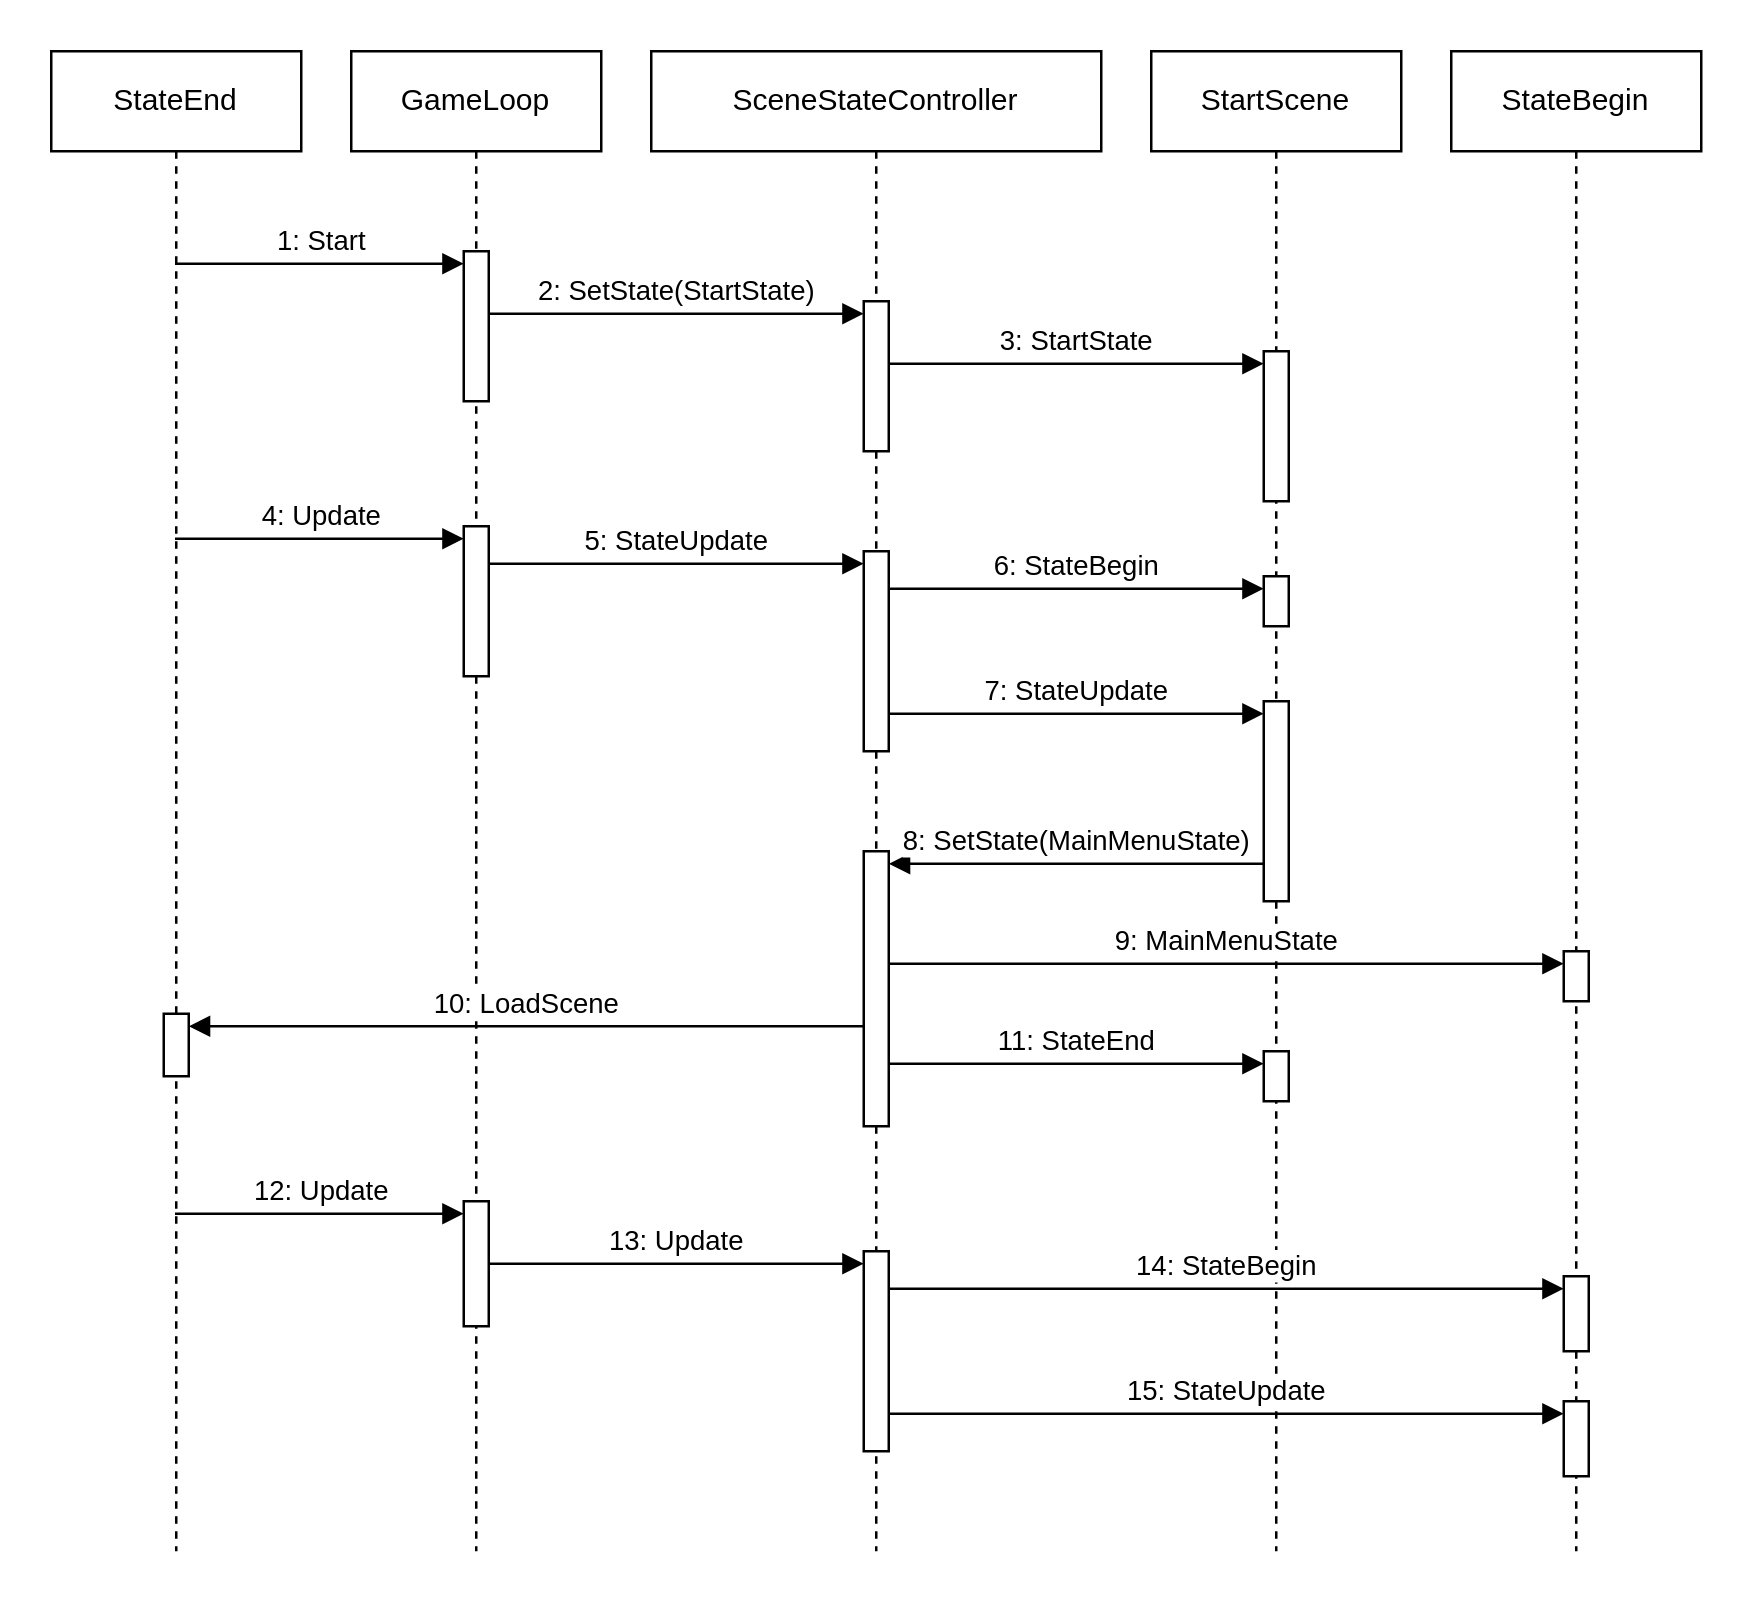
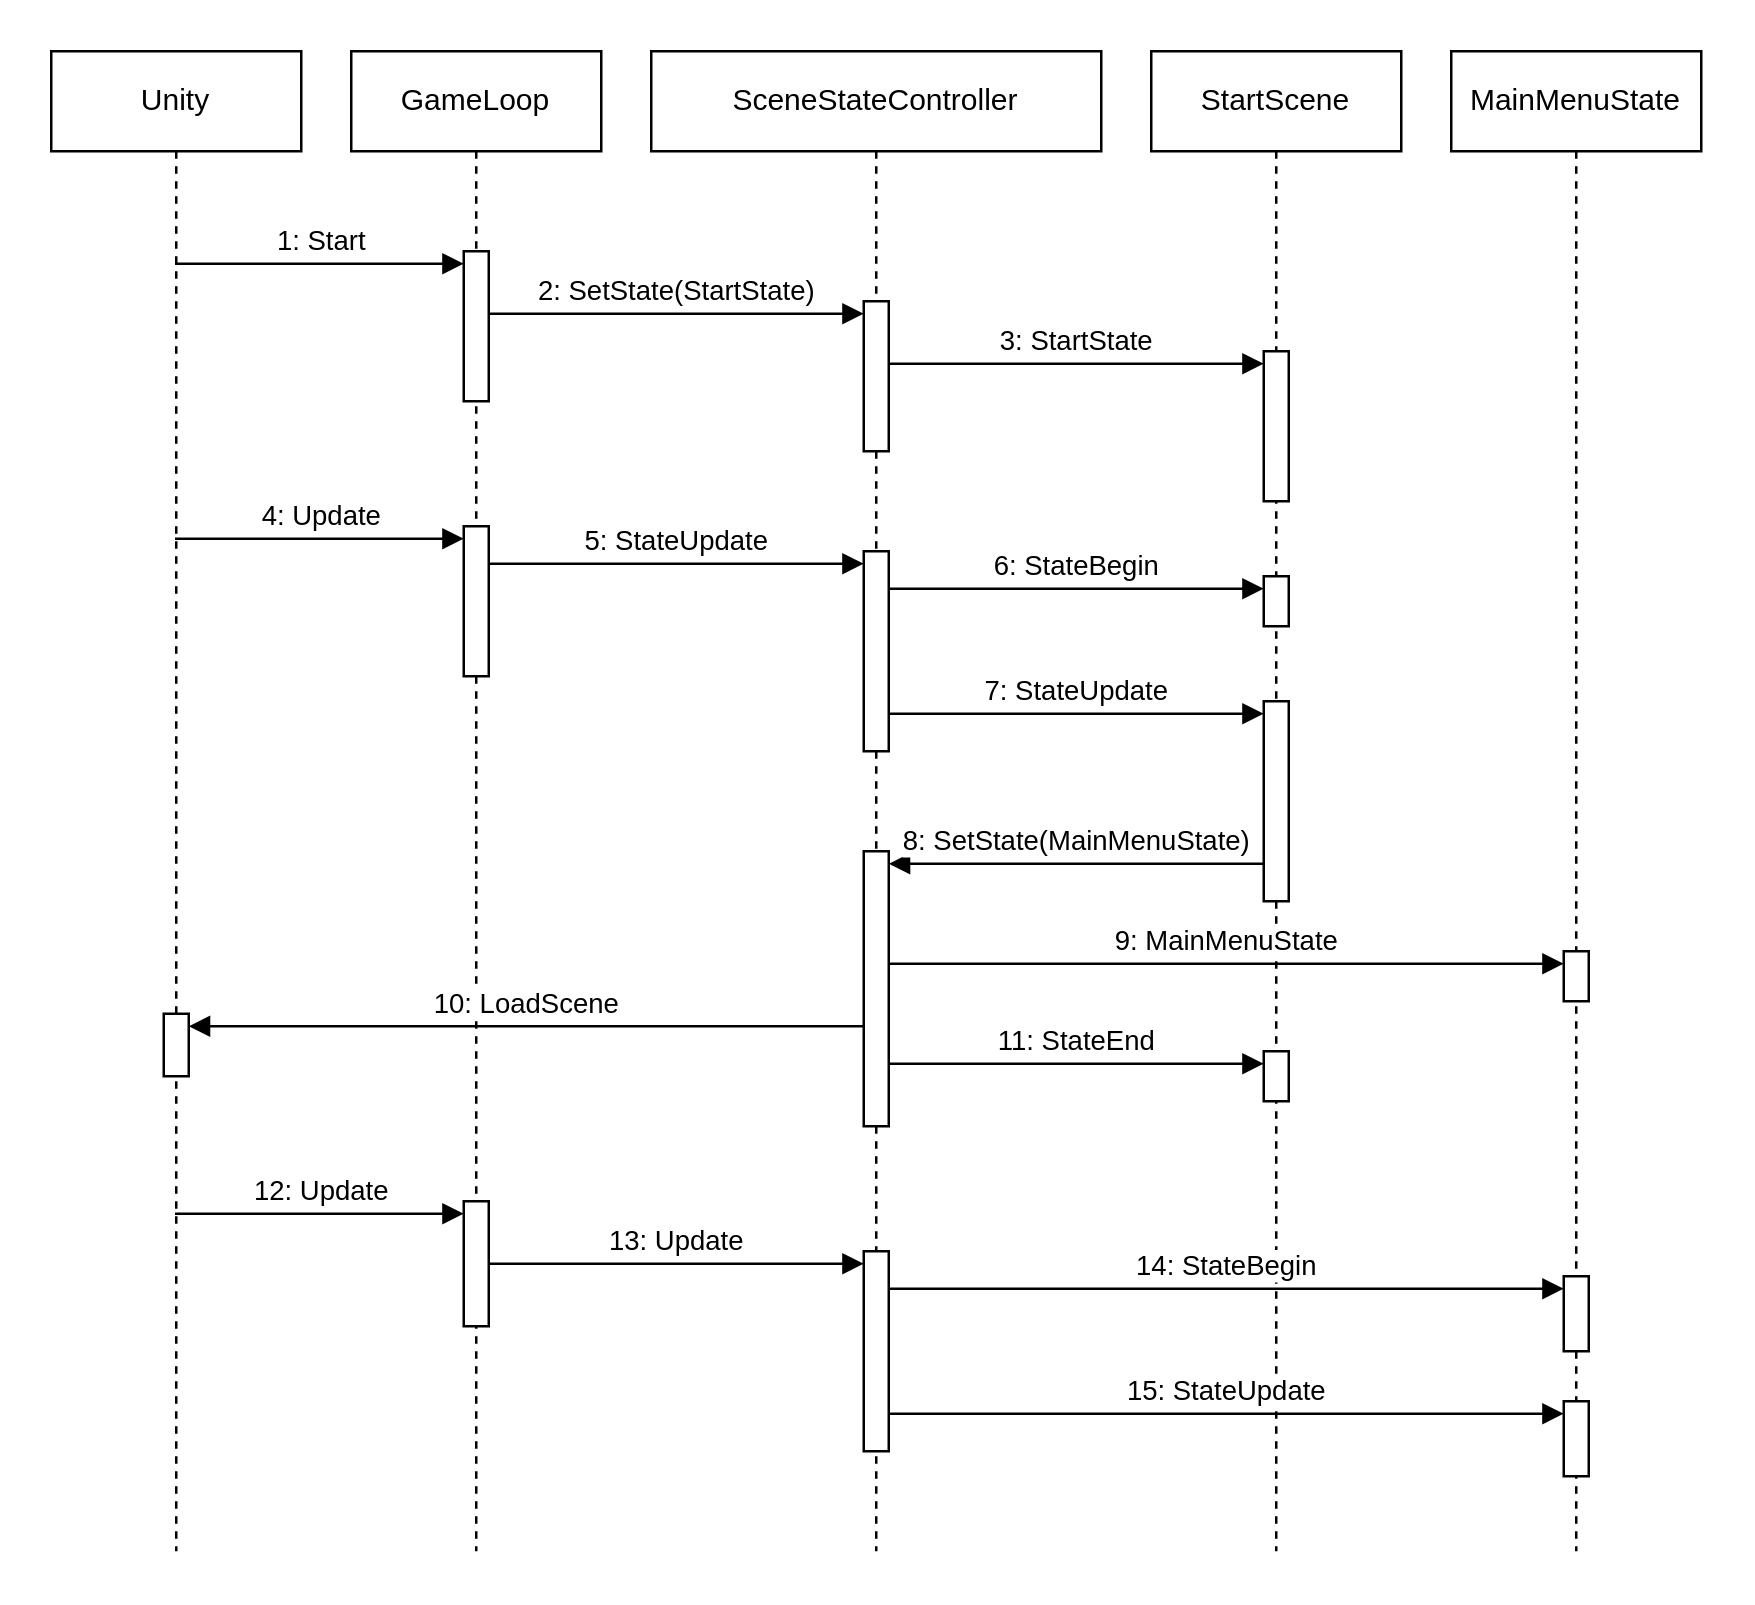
(176, 101) -> (176, 101)
(1576, 101) -> (1576, 101)
